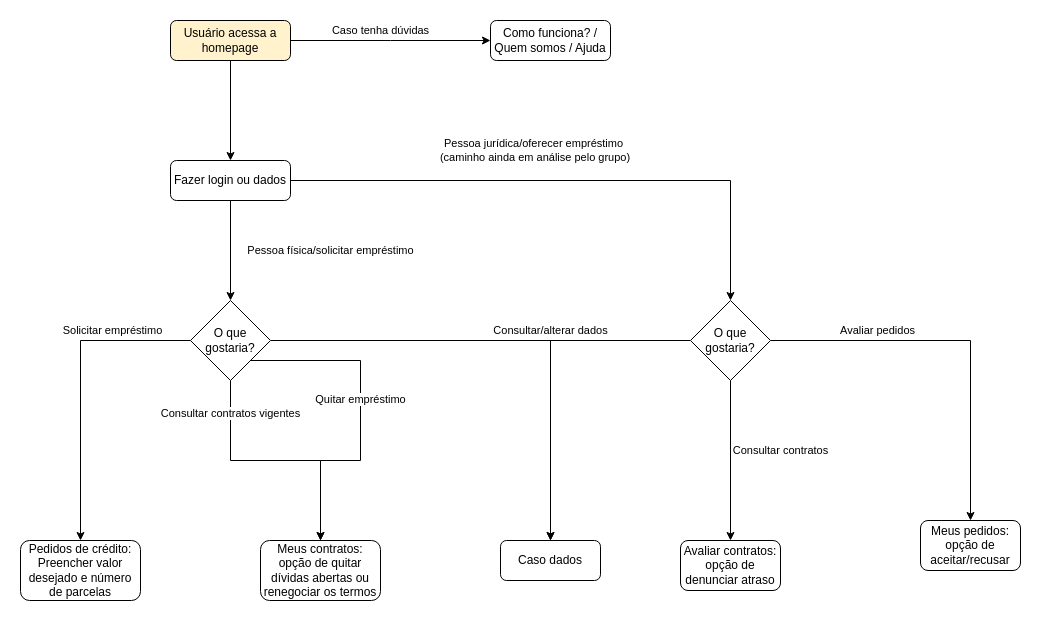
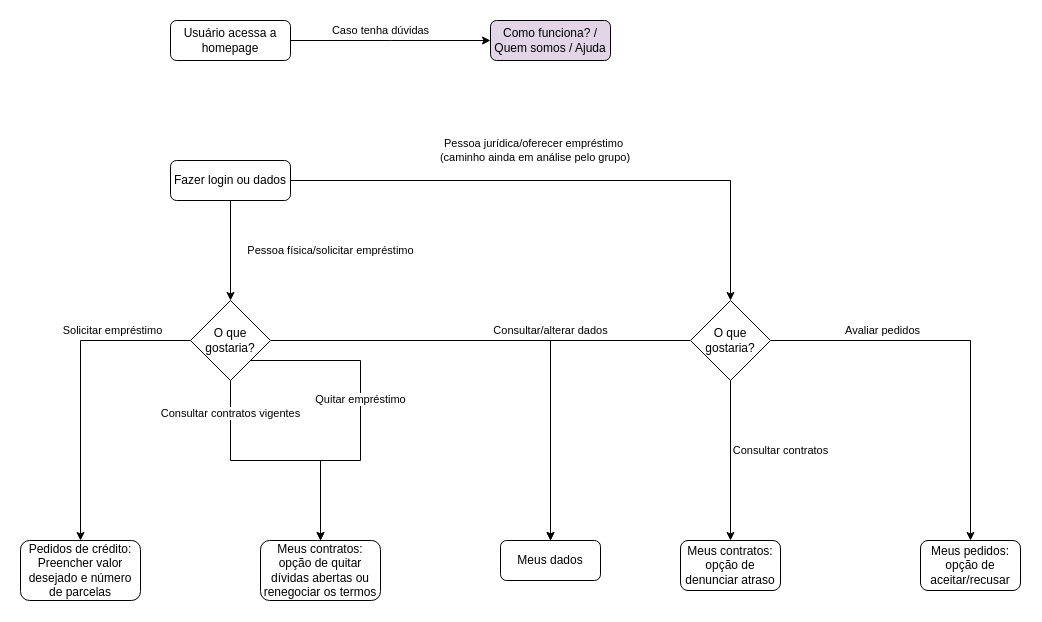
(231, 41) -> (231, 41)
(551, 41) -> (551, 41)
(231, 107) -> none
(971, 546) -> (971, 566)
(551, 561) -> (551, 561)
(731, 566) -> (731, 566)
